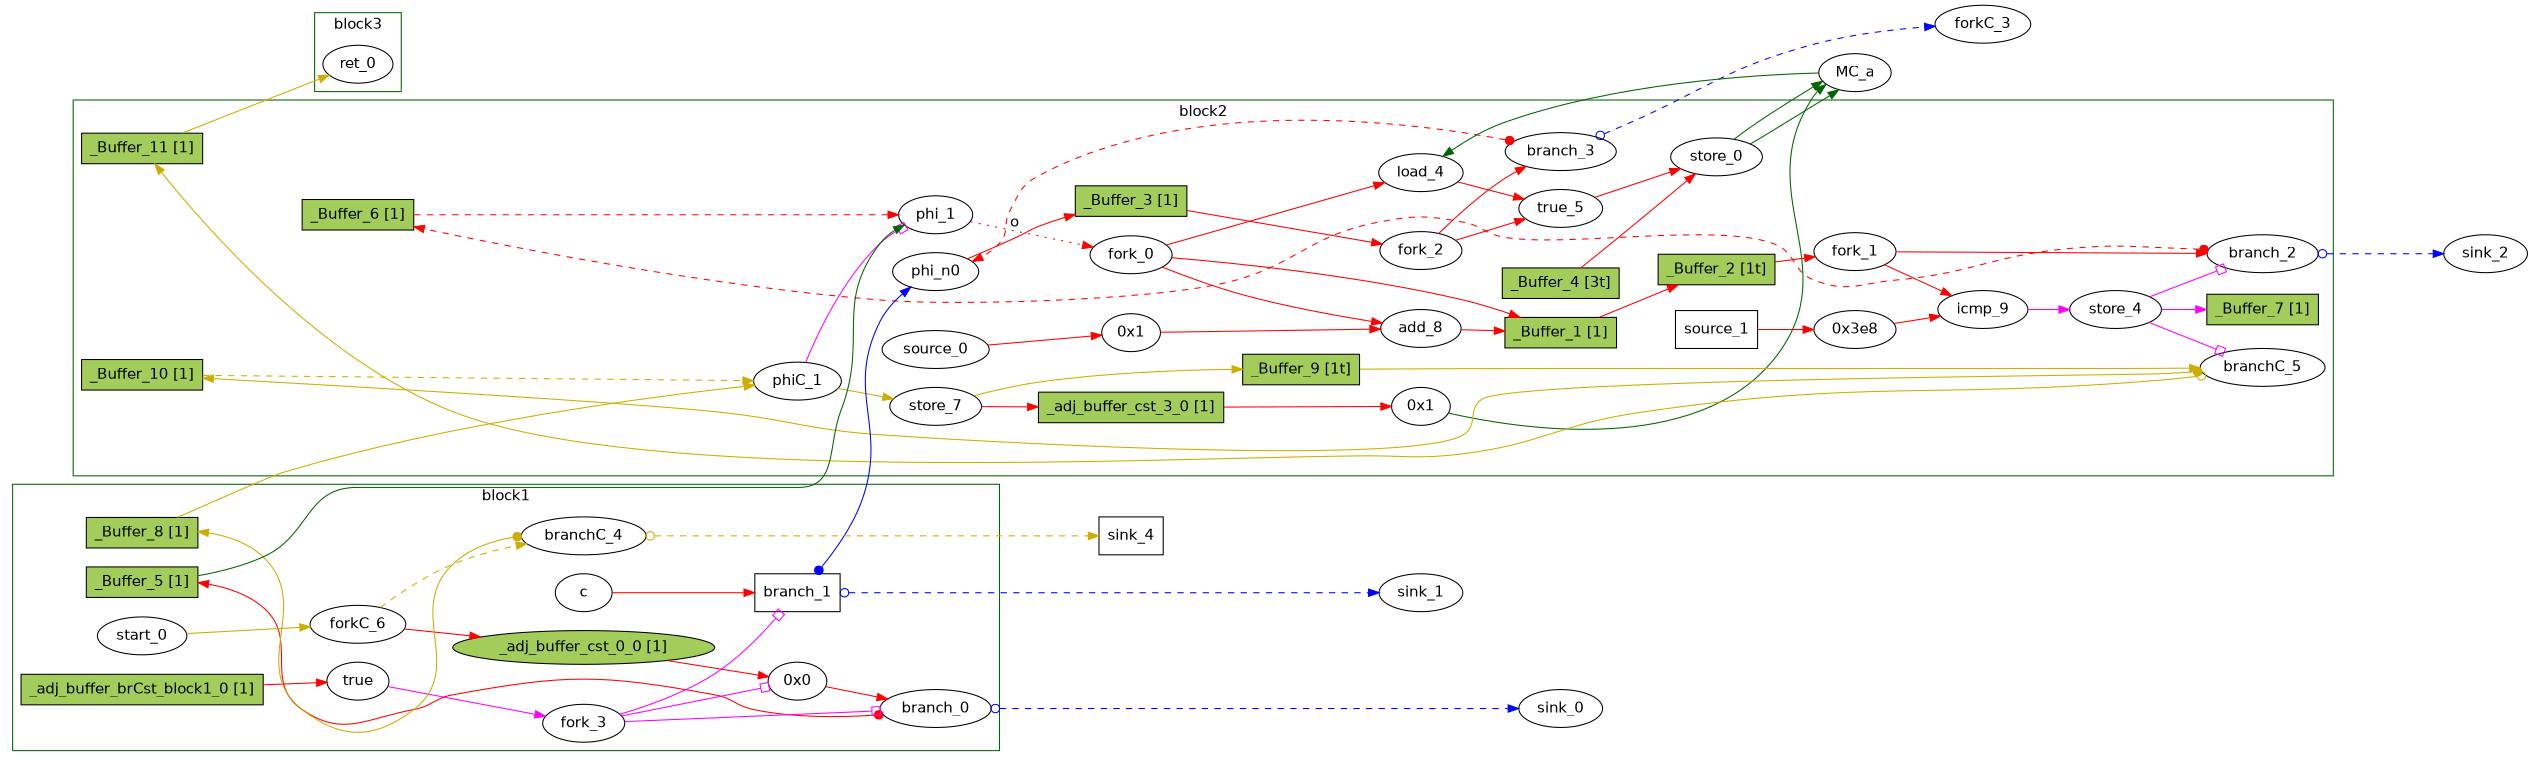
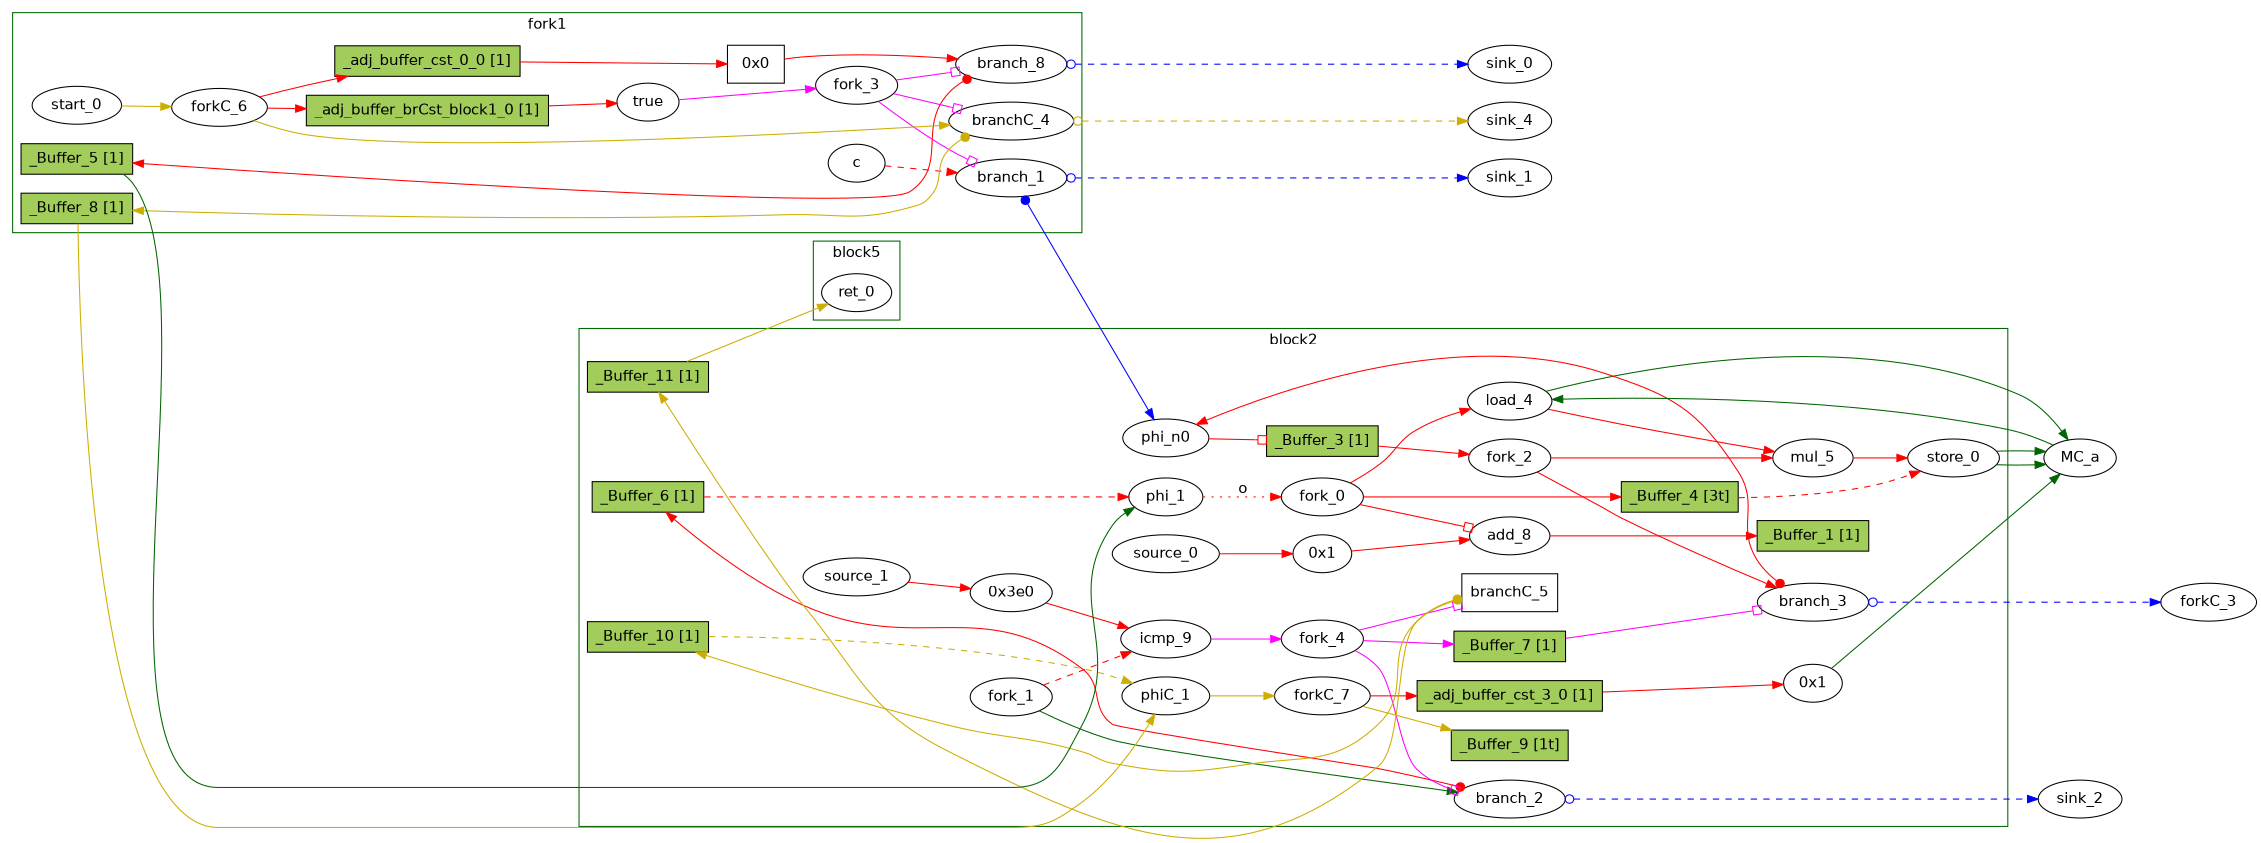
(358, 25) -> (857, 253)
none -> (282, 108)
(1217, 125) -> (1547, 360)
(1561, 208) -> (1813, 458)
(1634, 225) -> (1825, 493)
(1014, 238) -> (1232, 439)
(1318, 243) -> (1050, 649)
(2001, 252) -> (1230, 760)
(1717, 270) -> none
(1902, 273) -> (1073, 674)
(1342, 277) -> (1487, 497)
(845, 287) -> none
(1265, 301) -> (1411, 515)
(2116, 310) -> (1322, 639)
(1717, 330) -> (857, 577)
(1855, 330) -> (1011, 593)
none -> (1812, 357)
(2263, 367) -> (1510, 593)
(1775, 368) -> none
(936, 406) -> (1322, 696)
(506, 496) -> (547, 25)
(1131, 536) -> (1510, 121)
(438, 571) -> (596, 141)
(678, 593) -> (916, 169)
(797, 593) -> (1011, 178)
none -> (1658, 625)
(584, 647) -> (427, 61)
(797, 681) -> (756, 64)
(690, 702) -> (922, 100)
(936, 709) -> (1011, 64)
